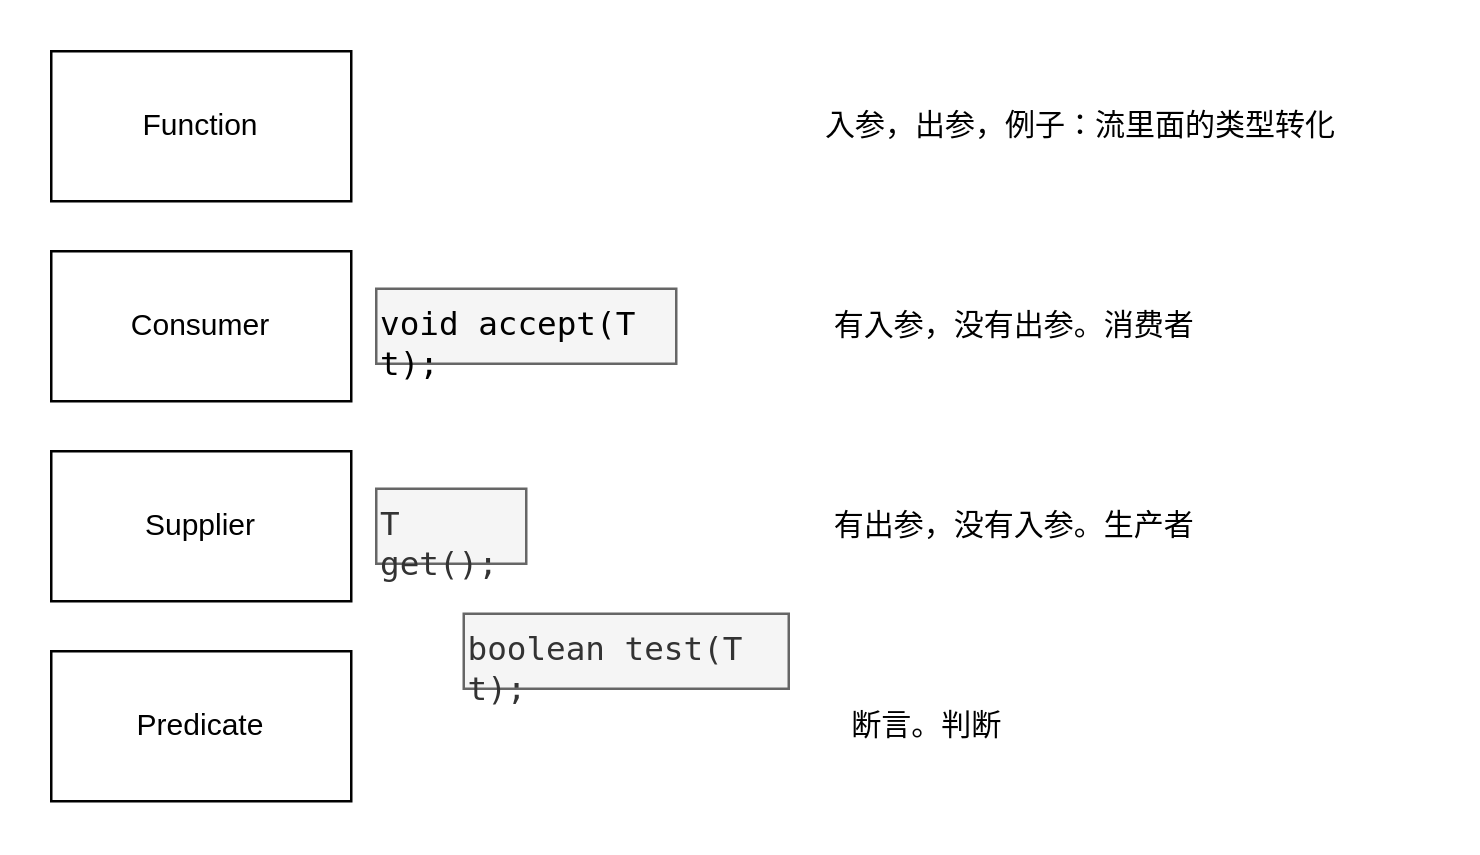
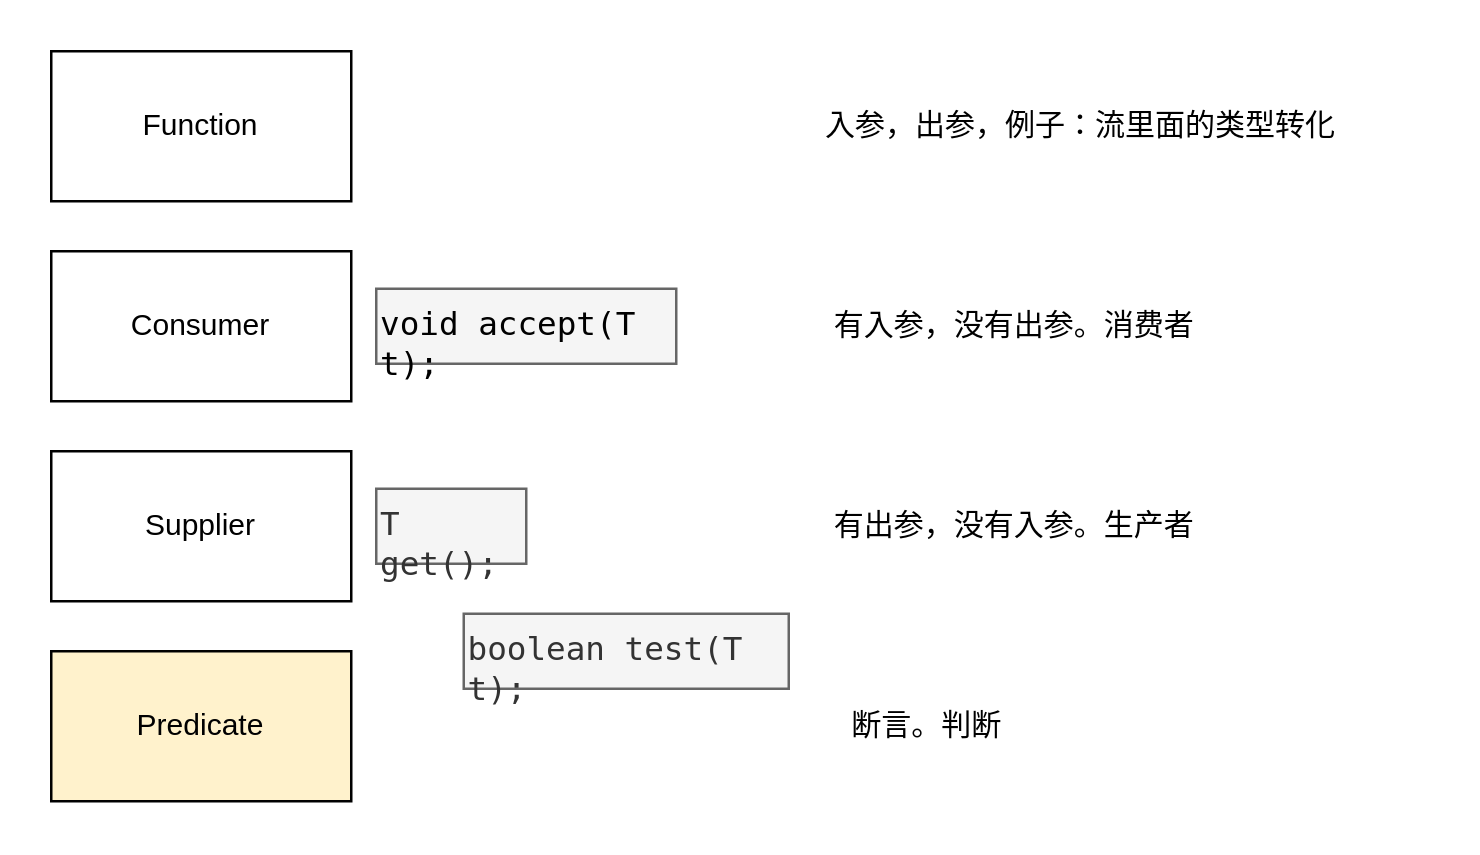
(201, 726) -> (201, 726)
